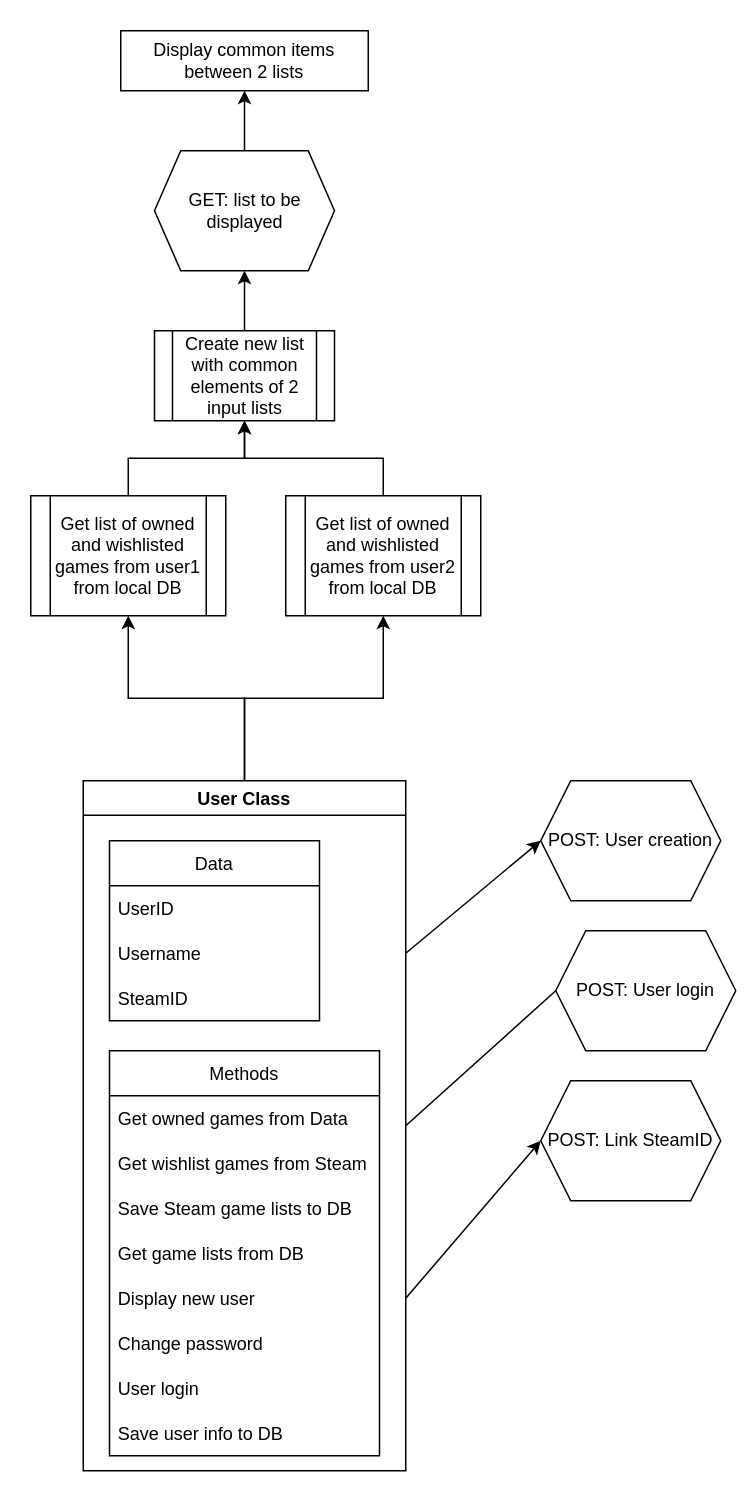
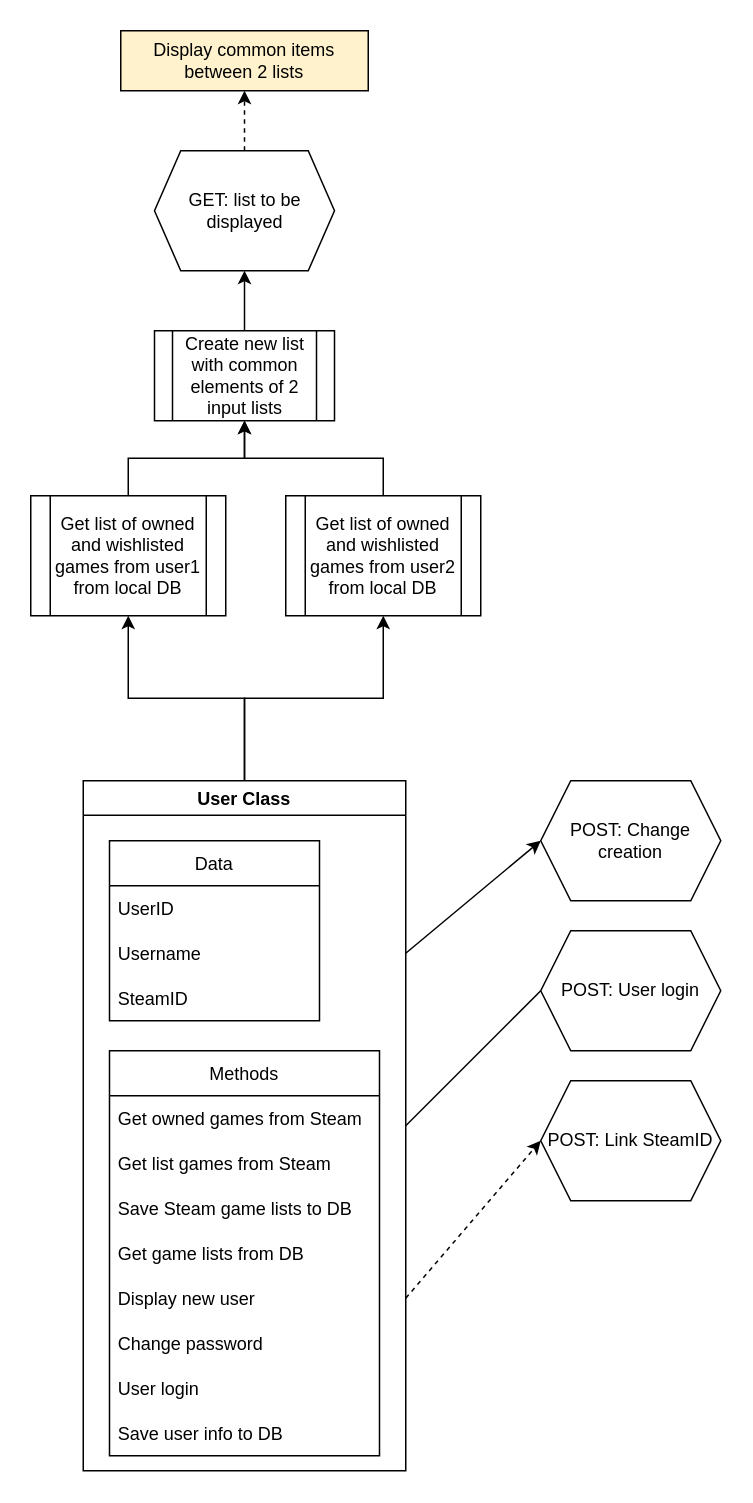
(245, 61) -> (245, 61)
(245, 126) -> (245, 126)
(631, 841) -> (631, 841)
(646, 991) -> (631, 991)
(234, 1119) -> (239, 1119)
(248, 1164) -> (230, 1164)
(471, 1222) -> (471, 1222)
